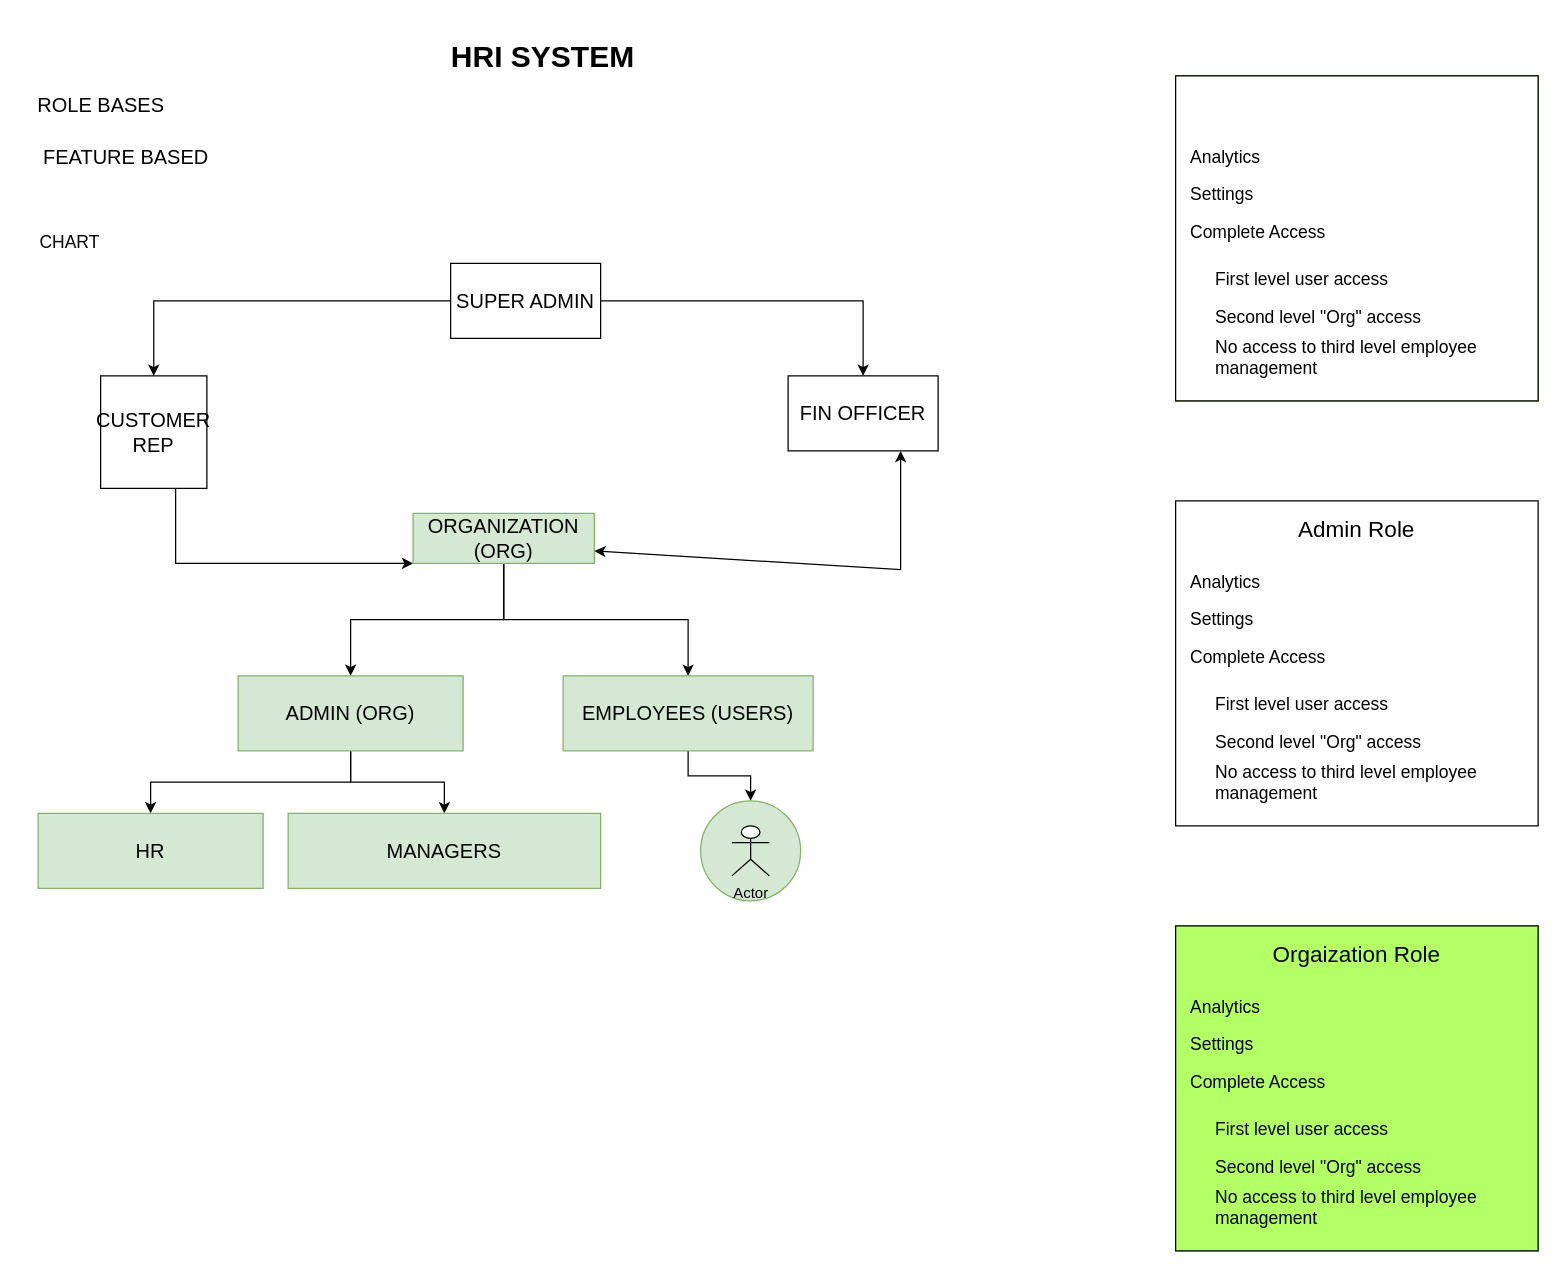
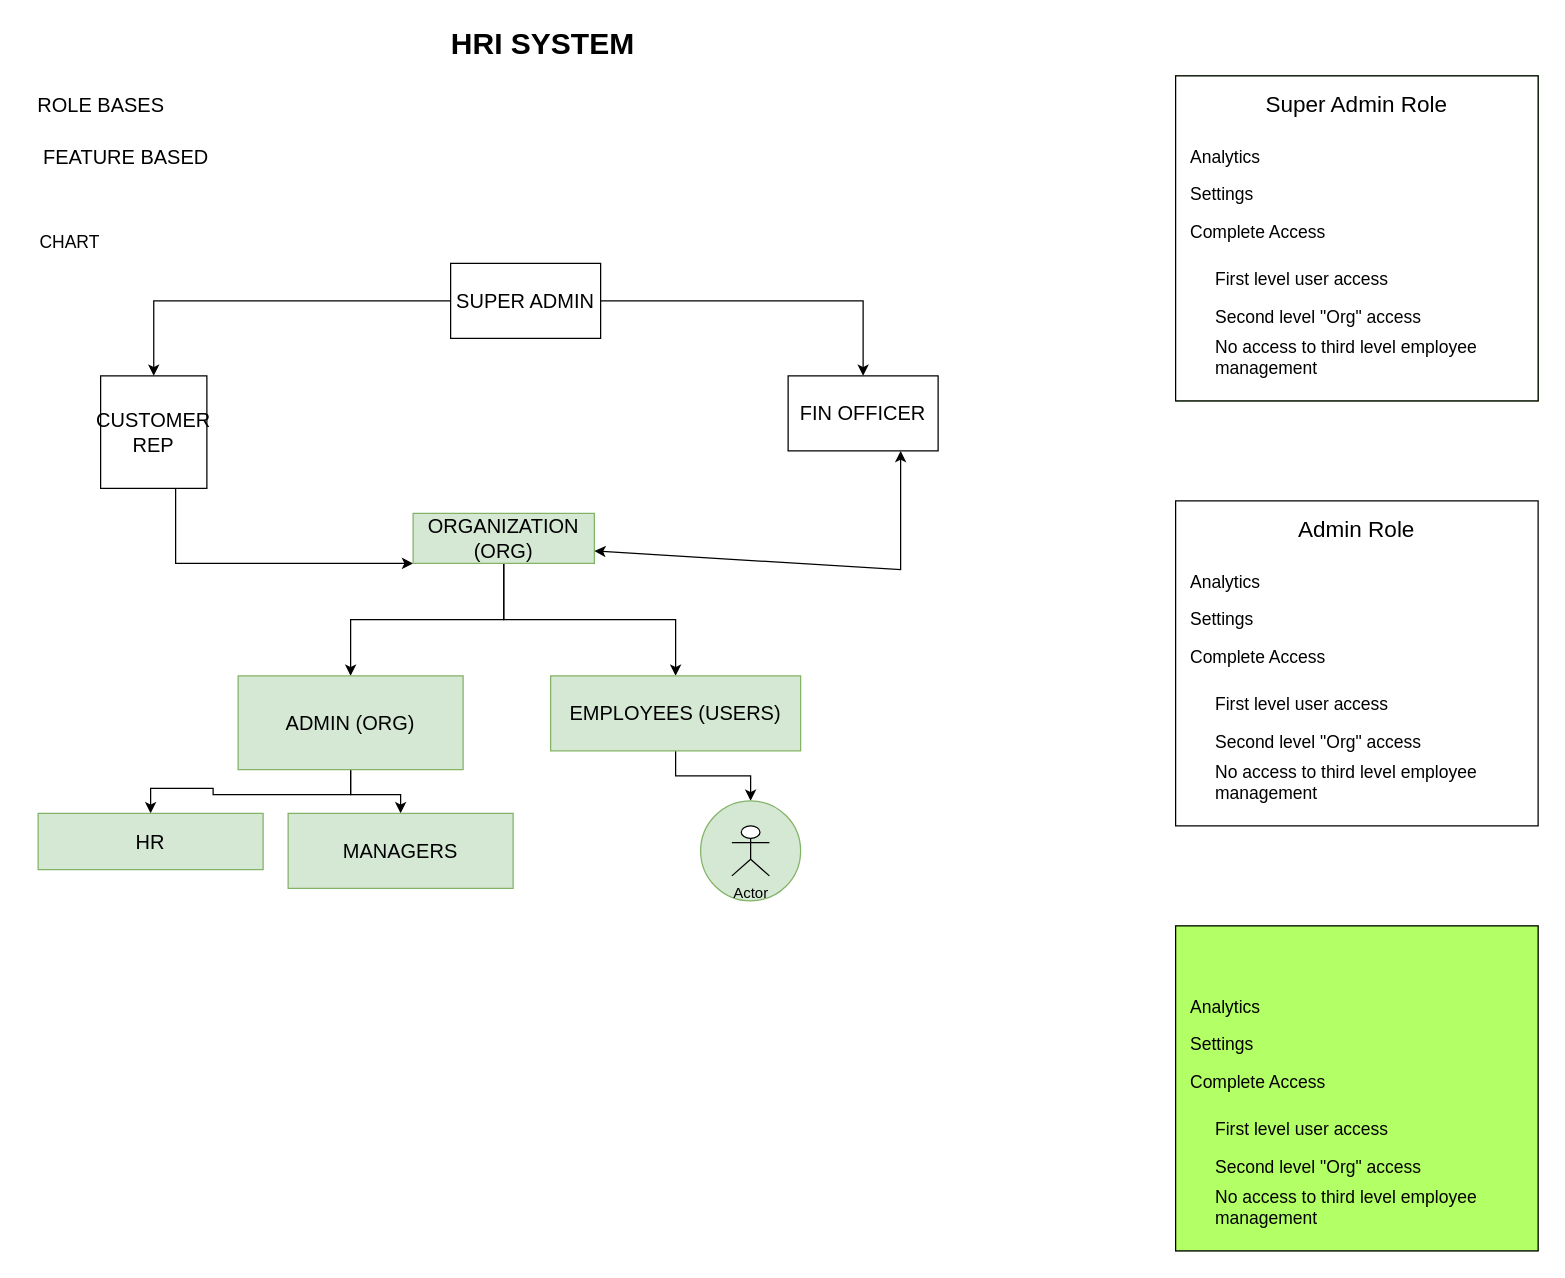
(543, 57) -> (543, 44)
none -> (1357, 104)
(351, 713) -> (351, 723)
(688, 713) -> (676, 713)
(151, 851) -> (151, 841)
(444, 851) -> (401, 851)
(1357, 954) -> none
